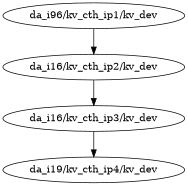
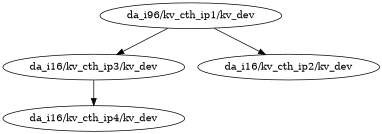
(94, 89) -> (145, 40)
(94, 170) -> (94, 119)
